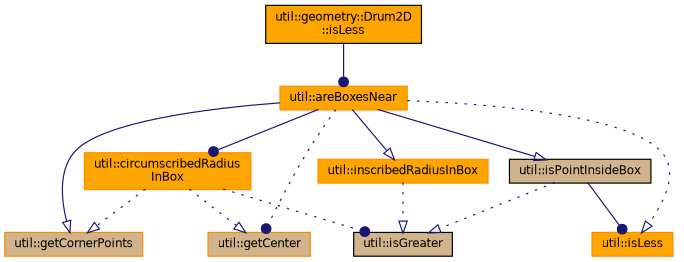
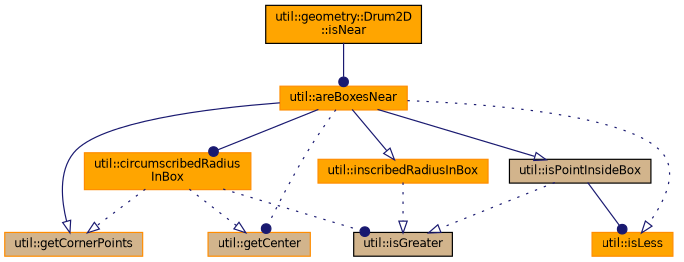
(344, 24) -> (344, 24)
